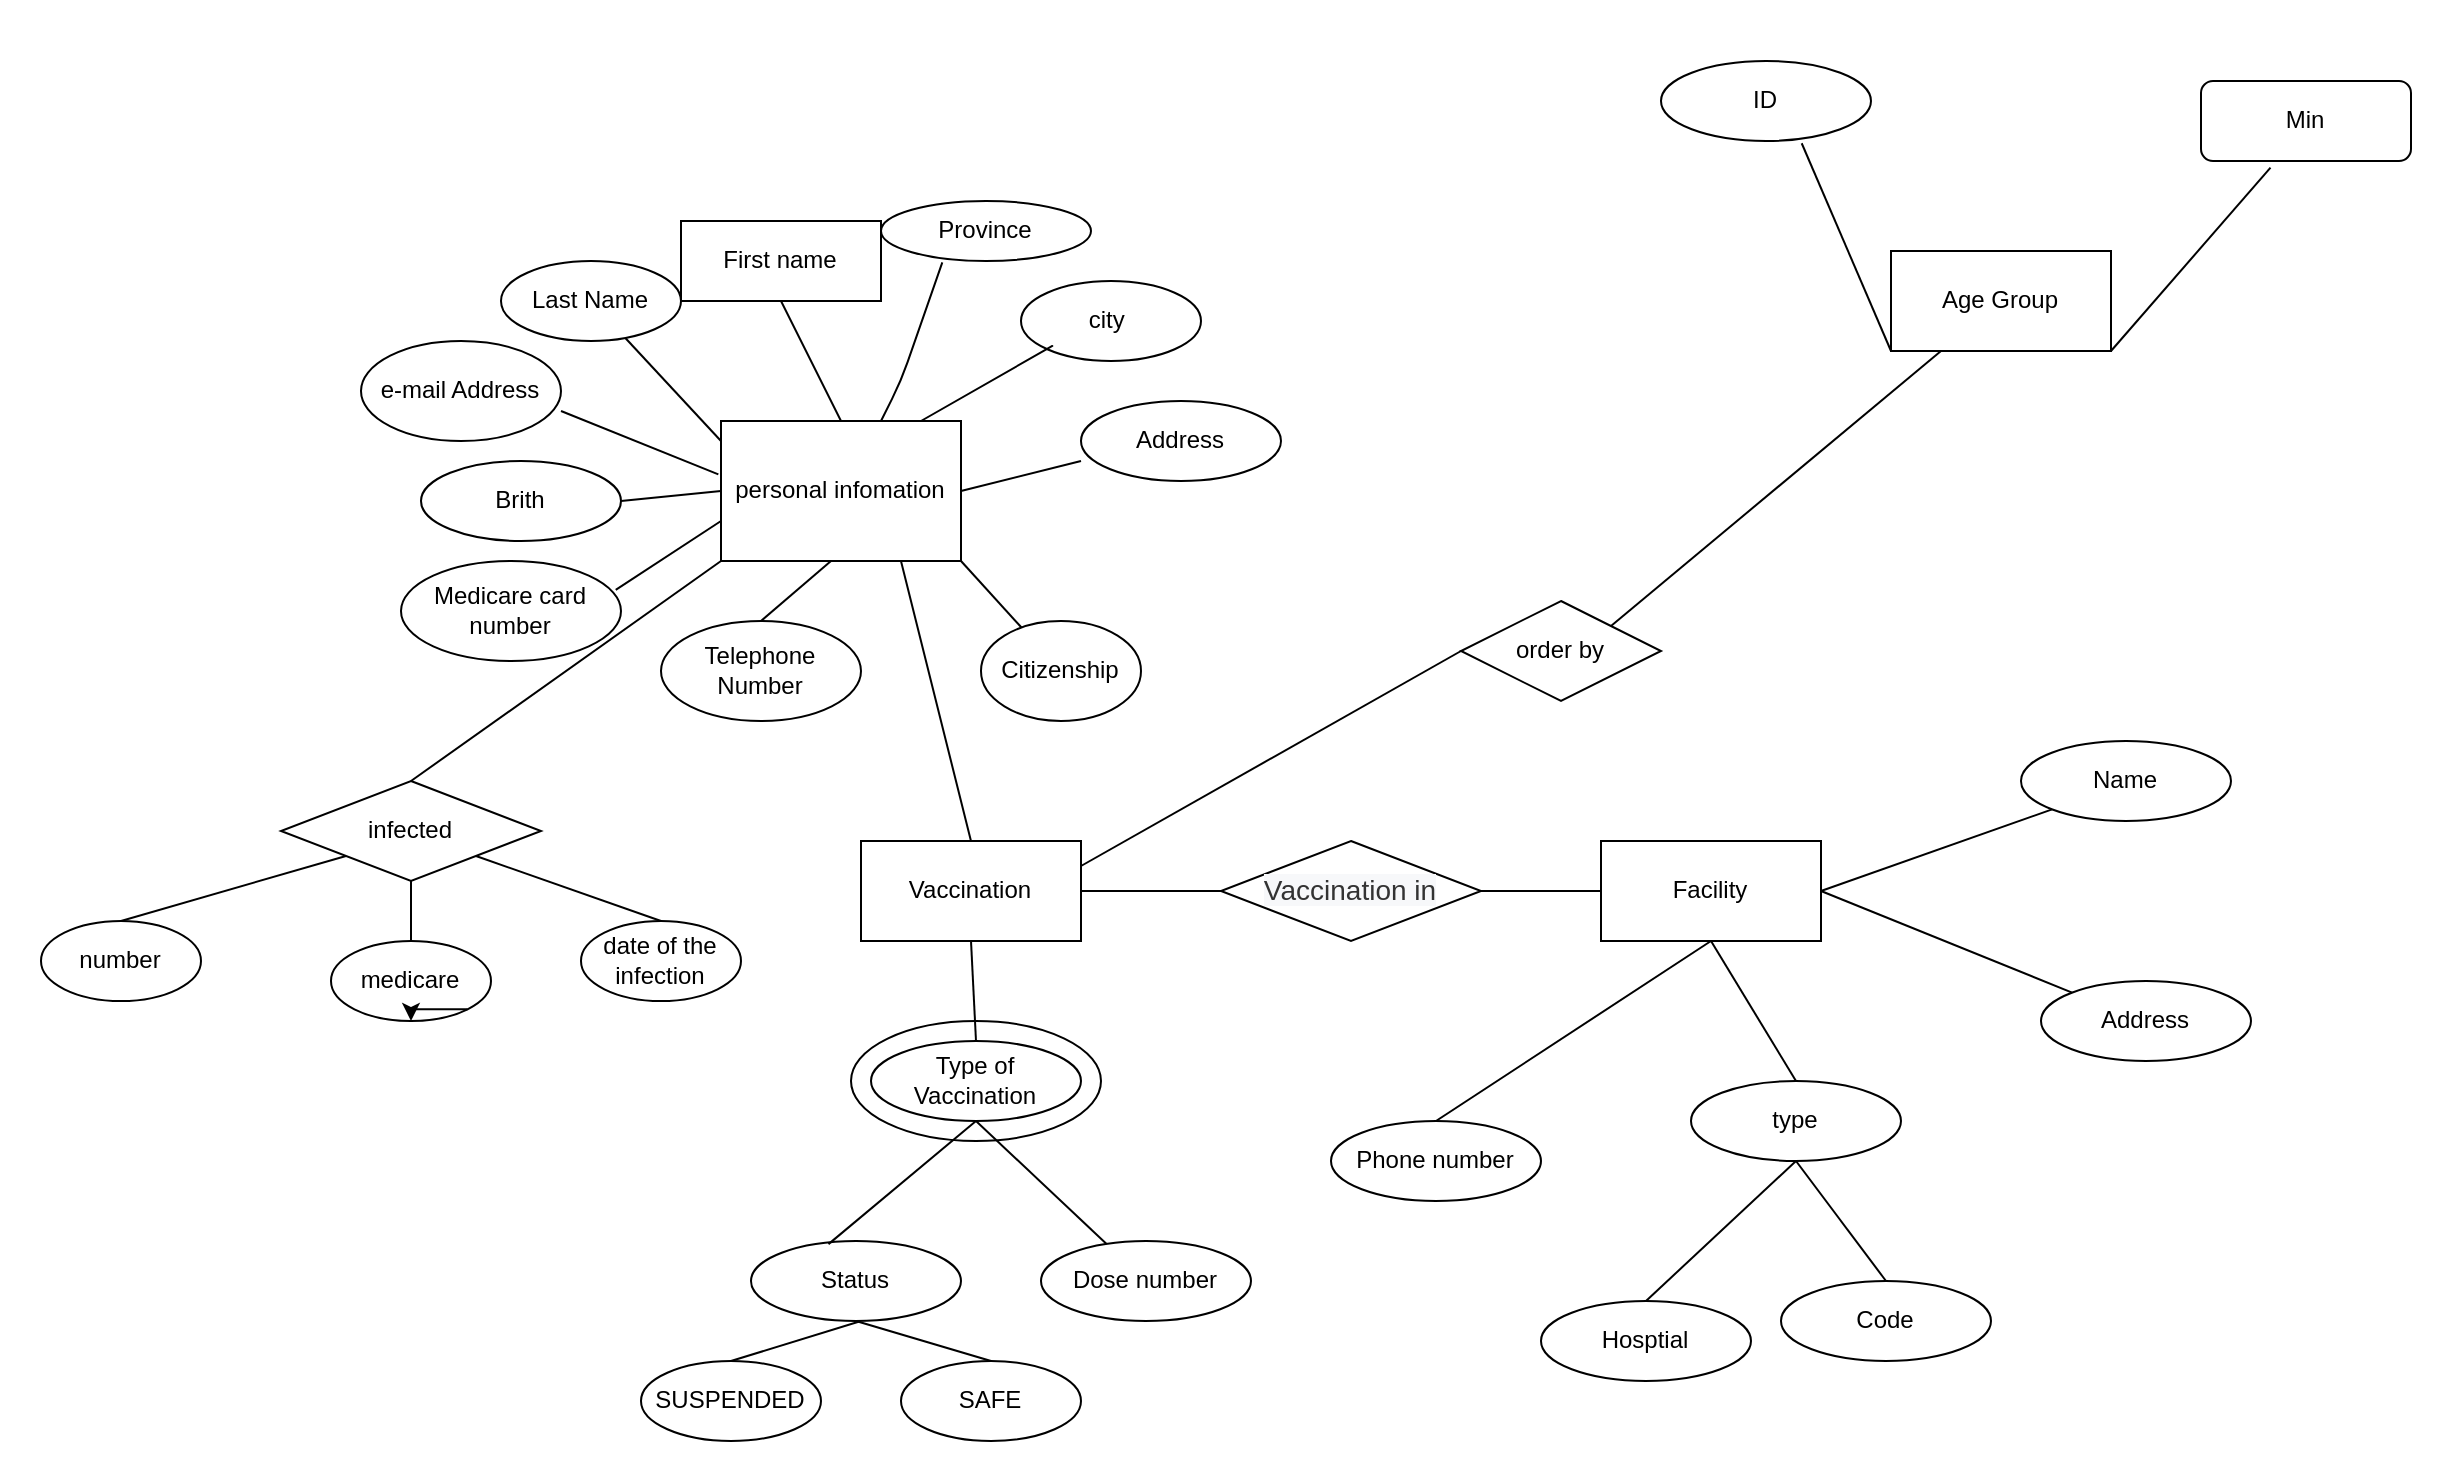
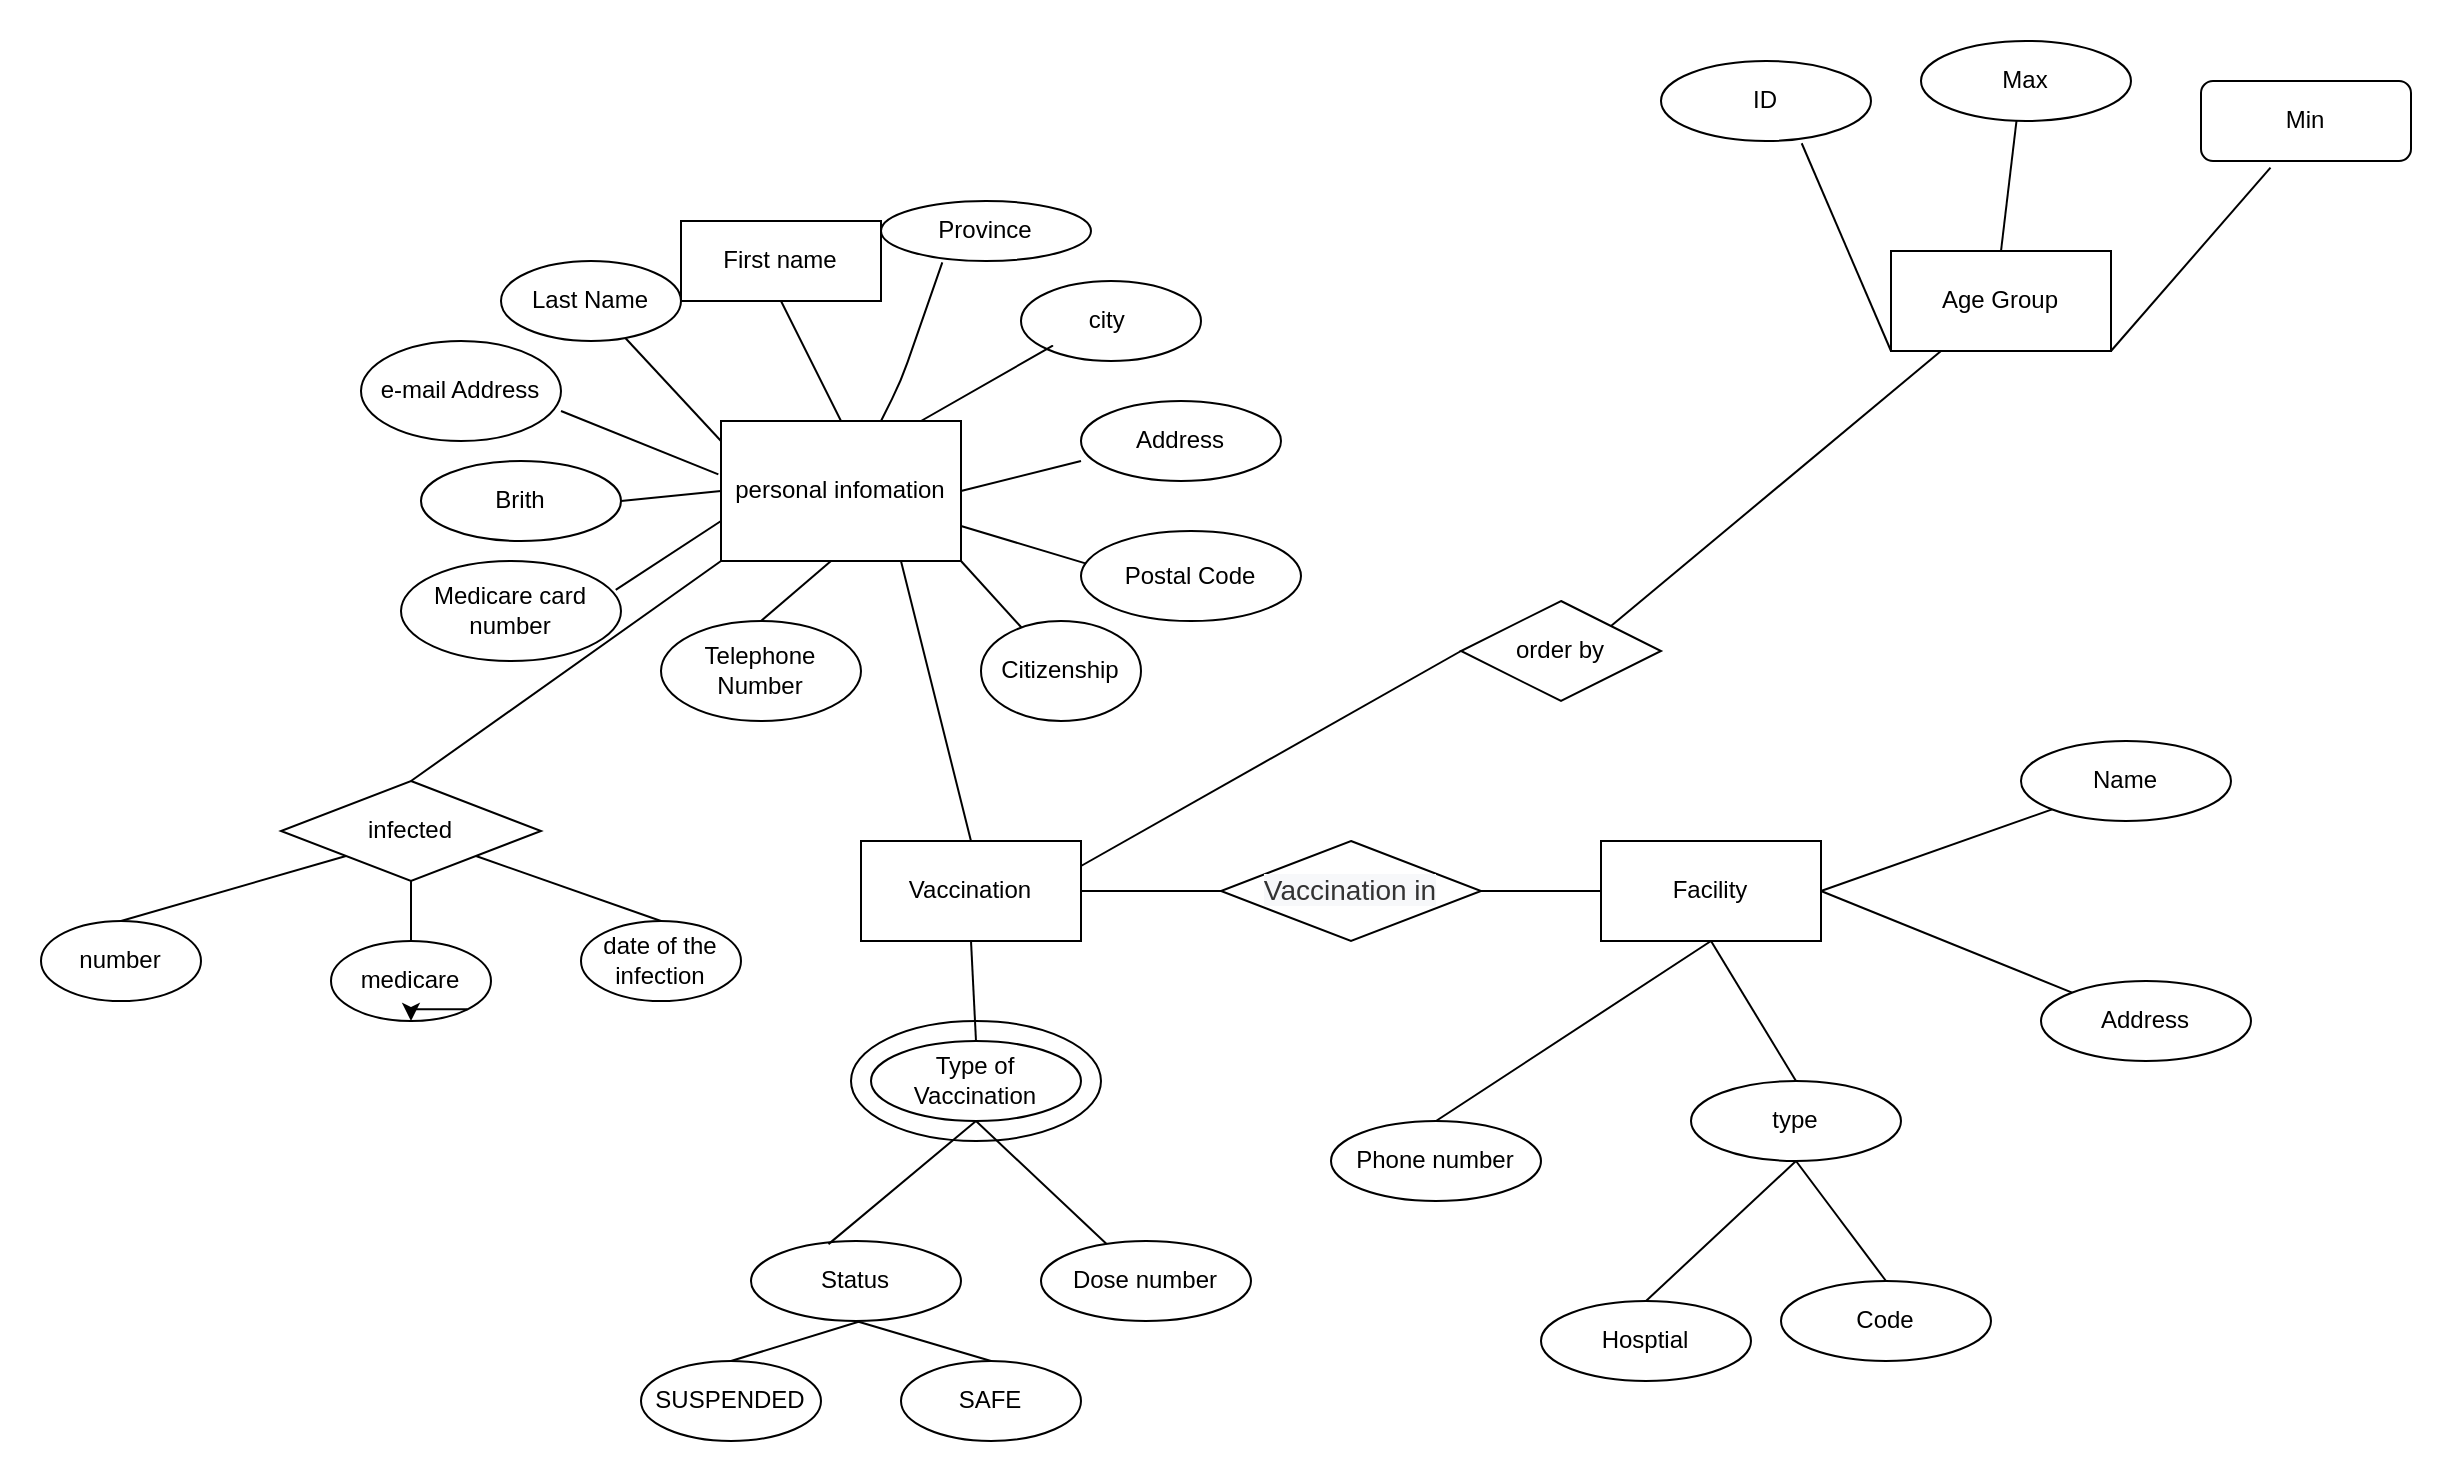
none -> (2026, 81)
none -> (2009, 184)
none -> (1024, 545)
none -> (1191, 576)
